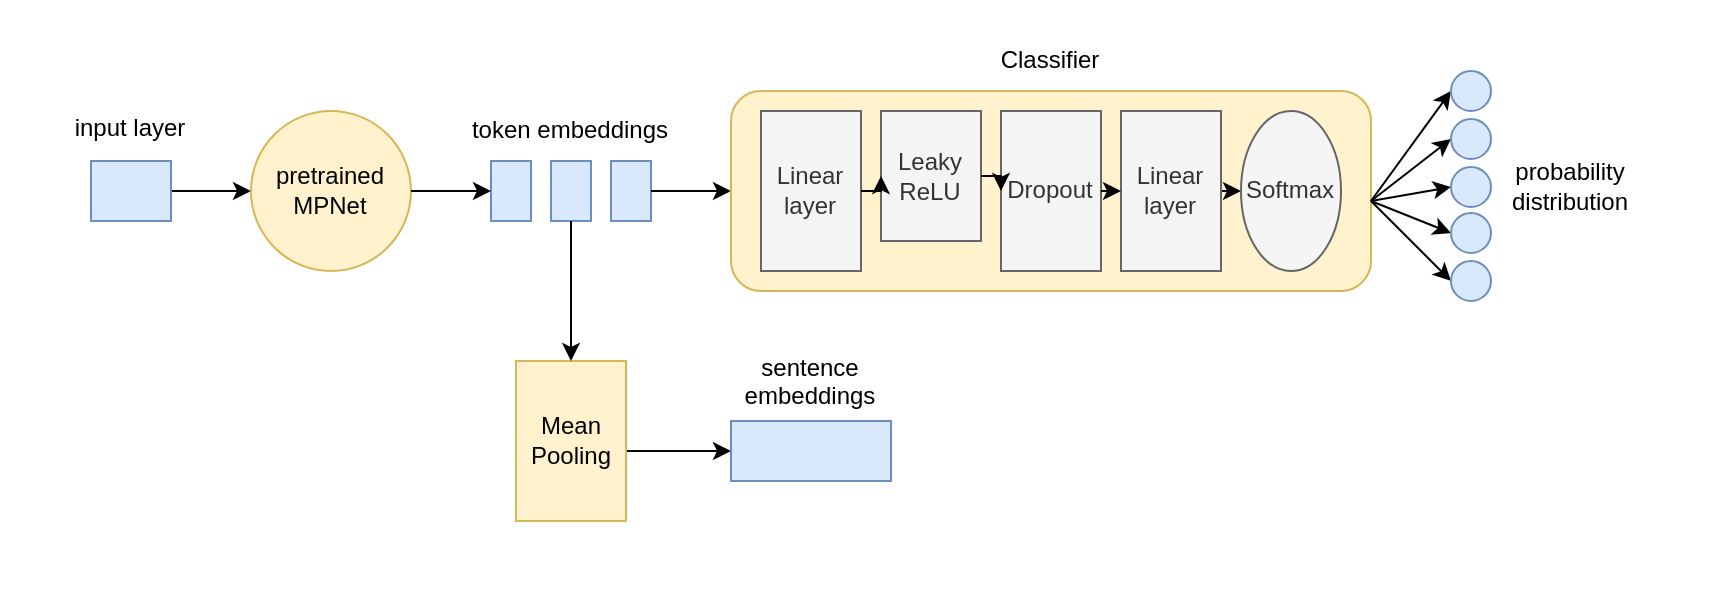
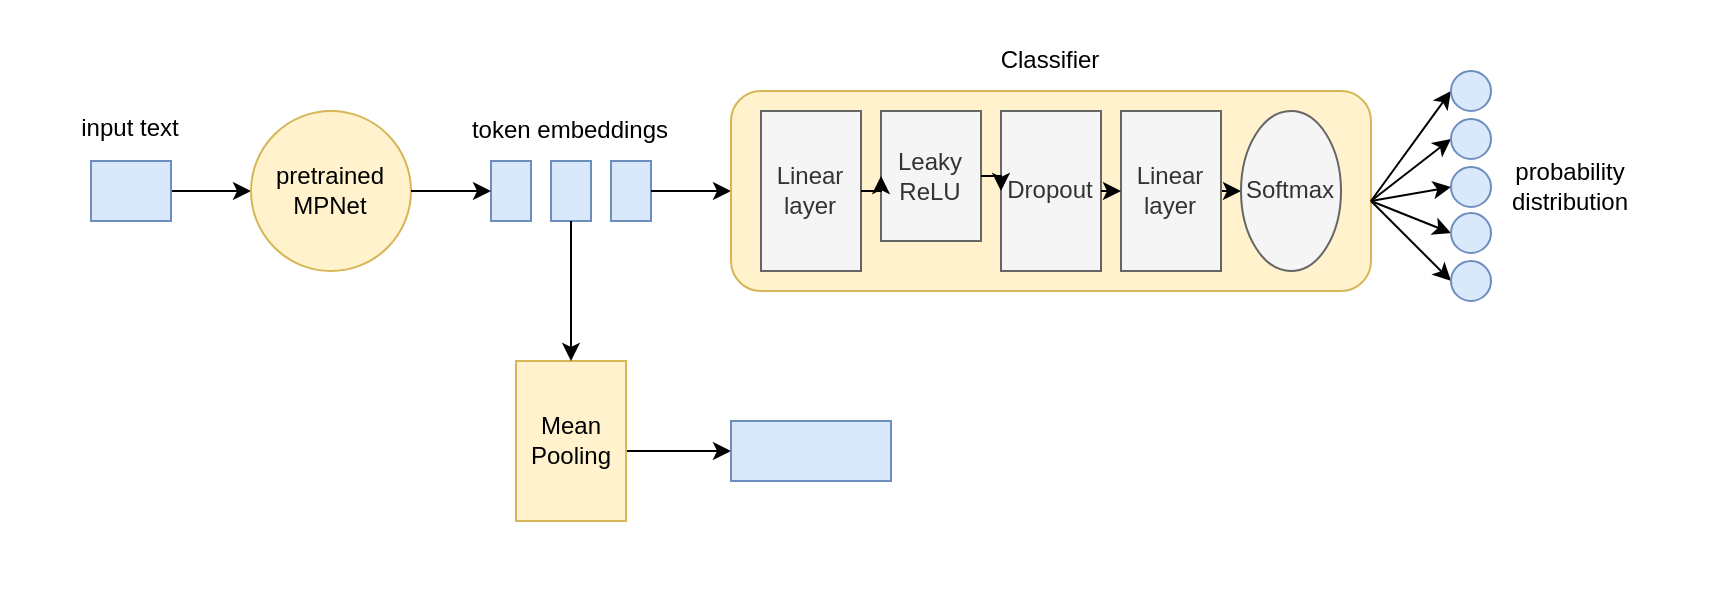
(131, 129) -> (131, 129)
(811, 381) -> none
